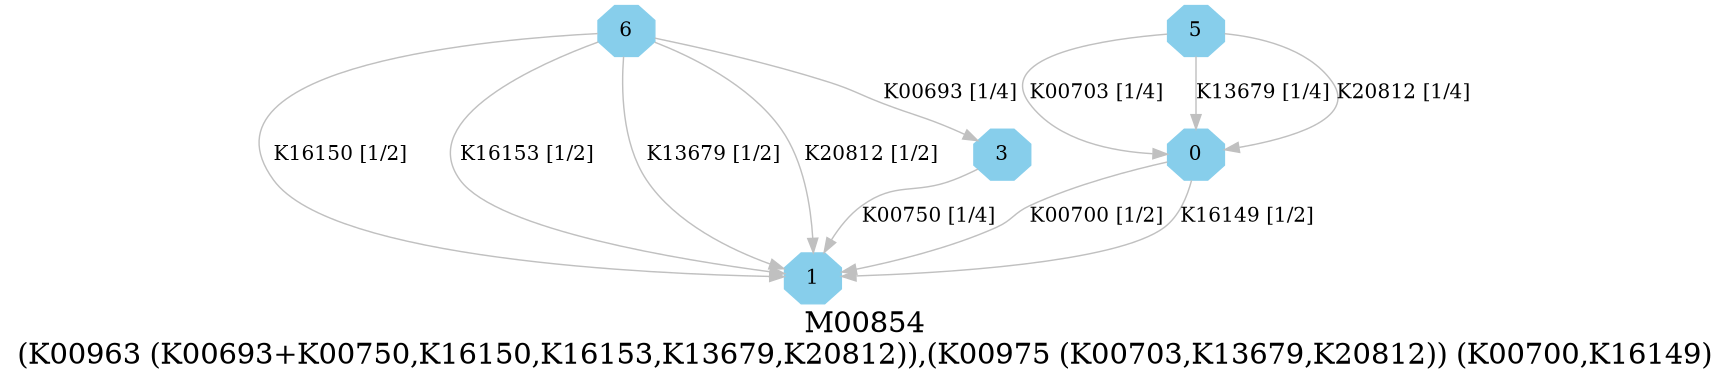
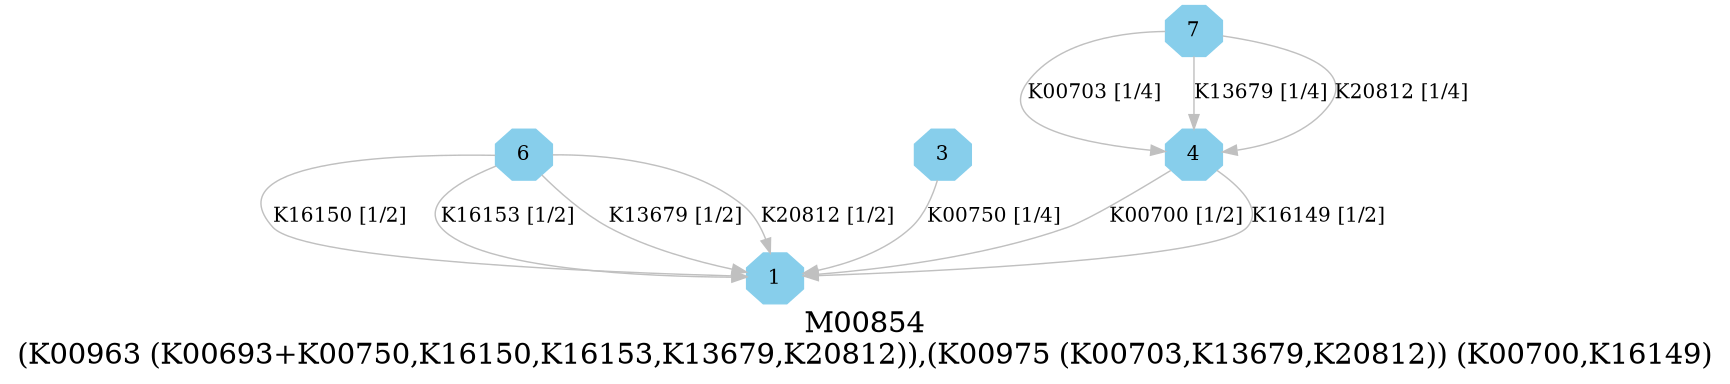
(1196, 31) -> (1194, 31)
(813, 77) -> none
(1196, 155) -> (1194, 155)
